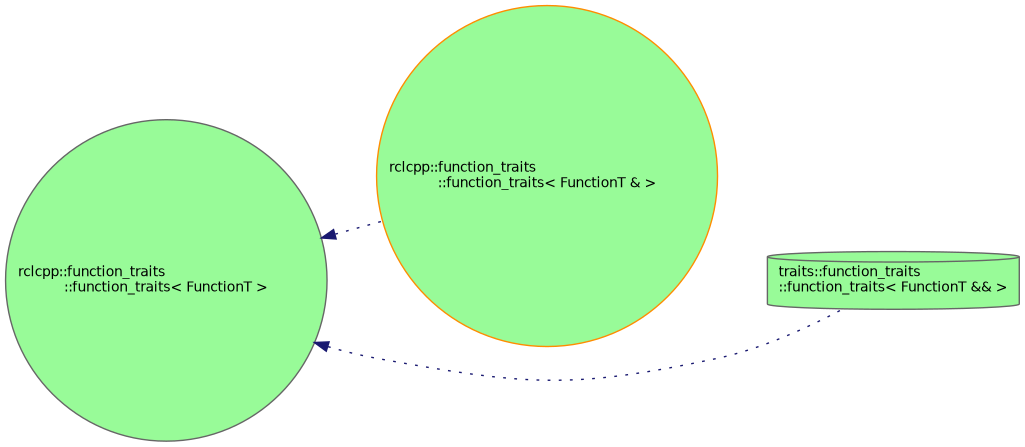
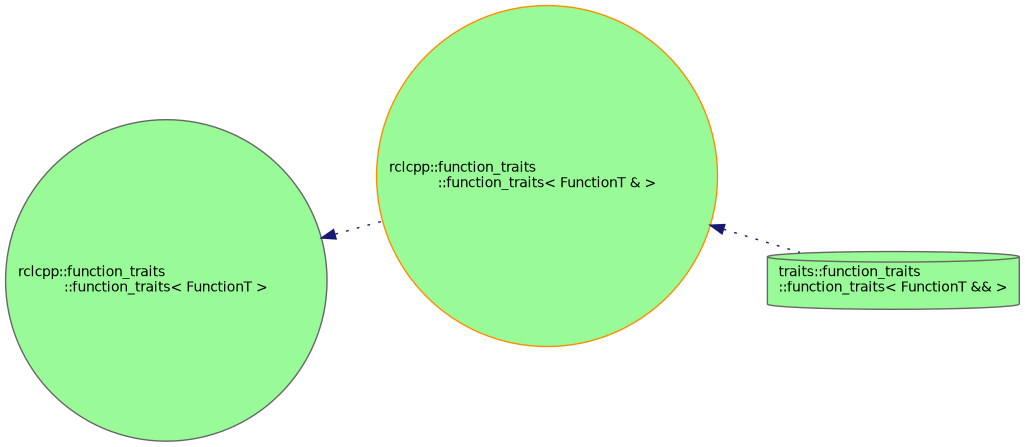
(590, 379) -> (762, 241)
